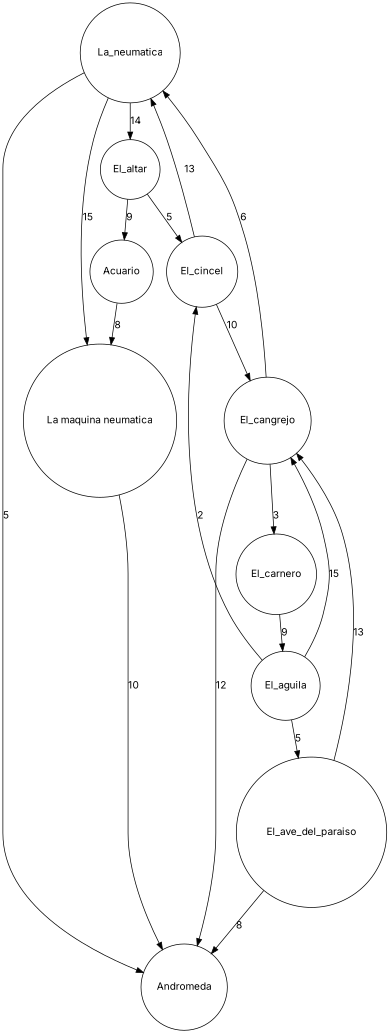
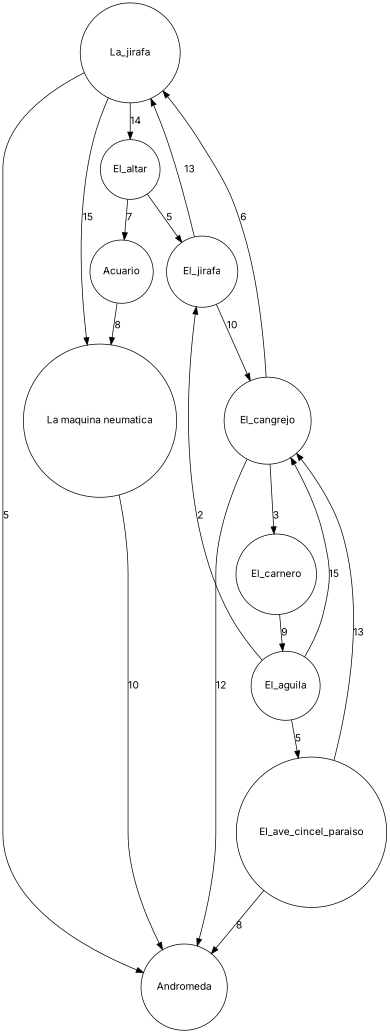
(130, 53) -> (130, 53)
(130, 218) -> (130, 218)
(202, 272) -> (202, 272)
(312, 832) -> (312, 832)
